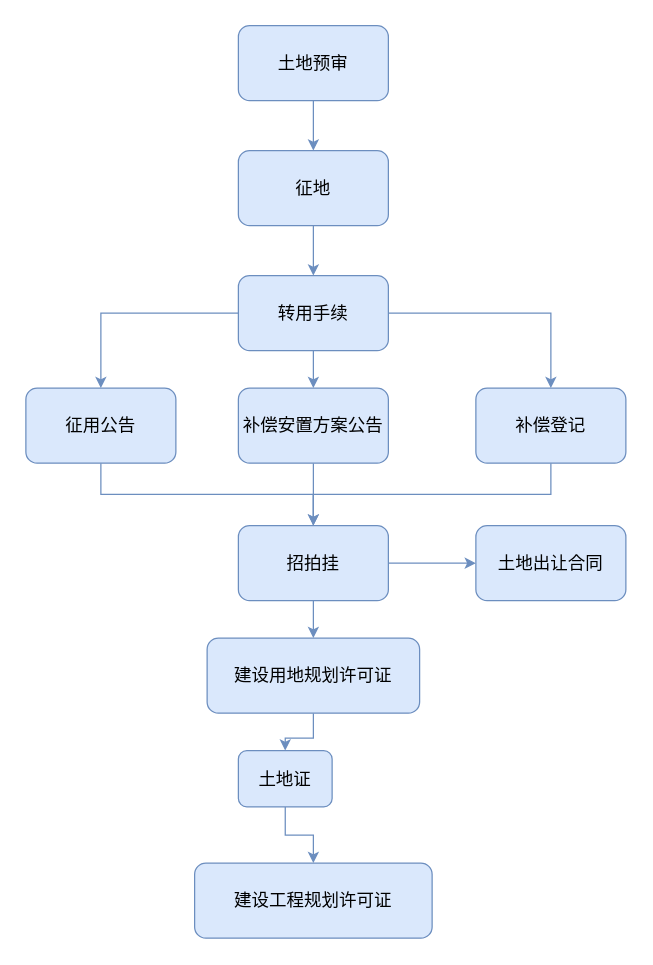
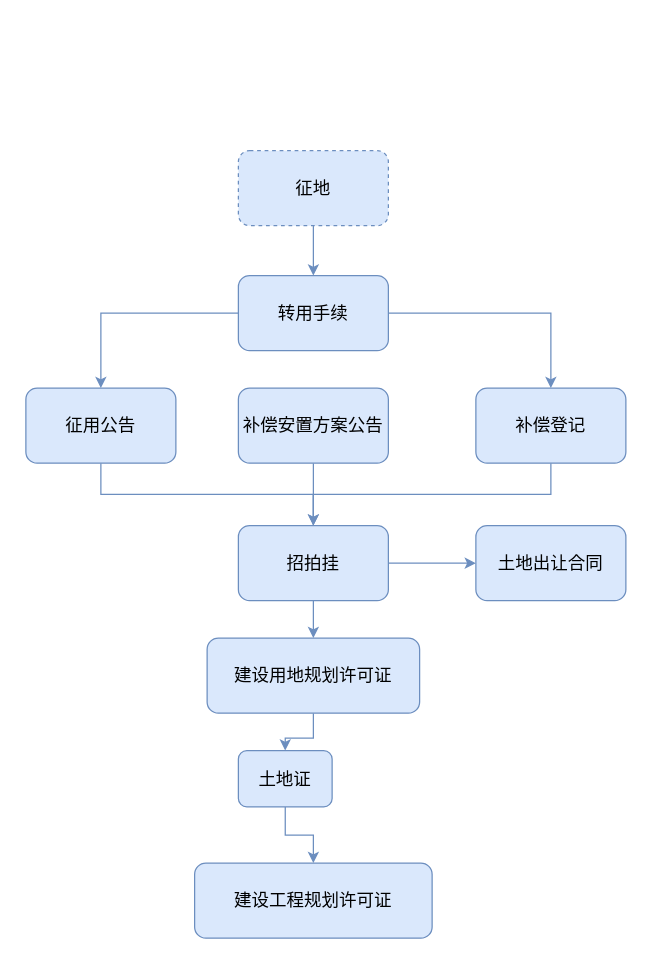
(313, 63) -> none
(313, 122) -> none
(313, 188) -> (313, 188)
(313, 374) -> none
